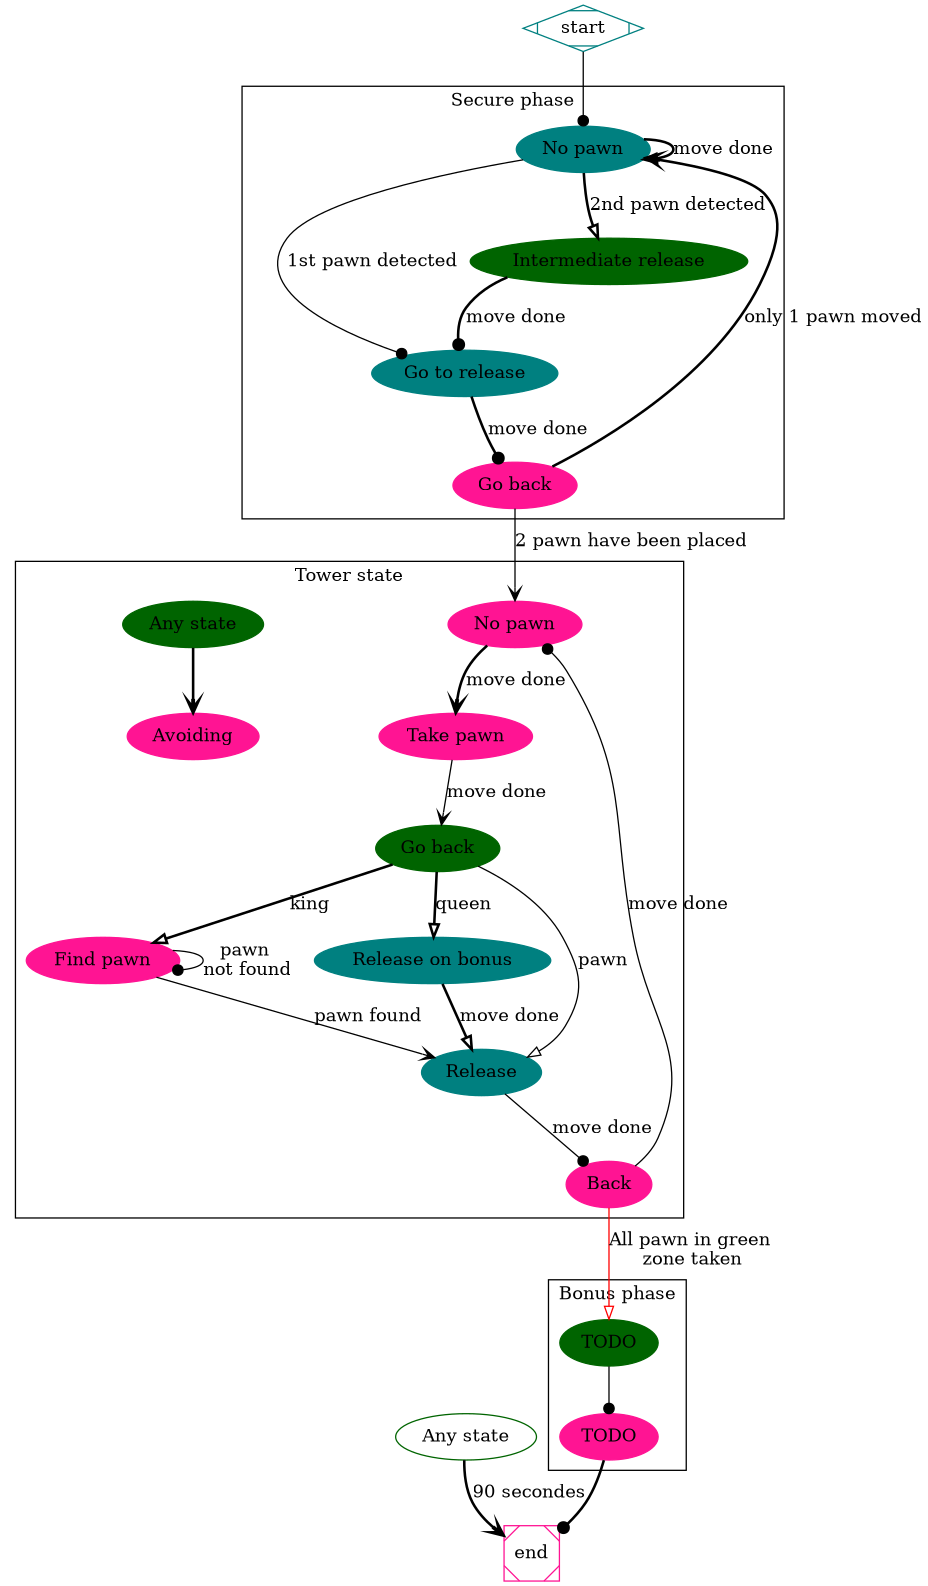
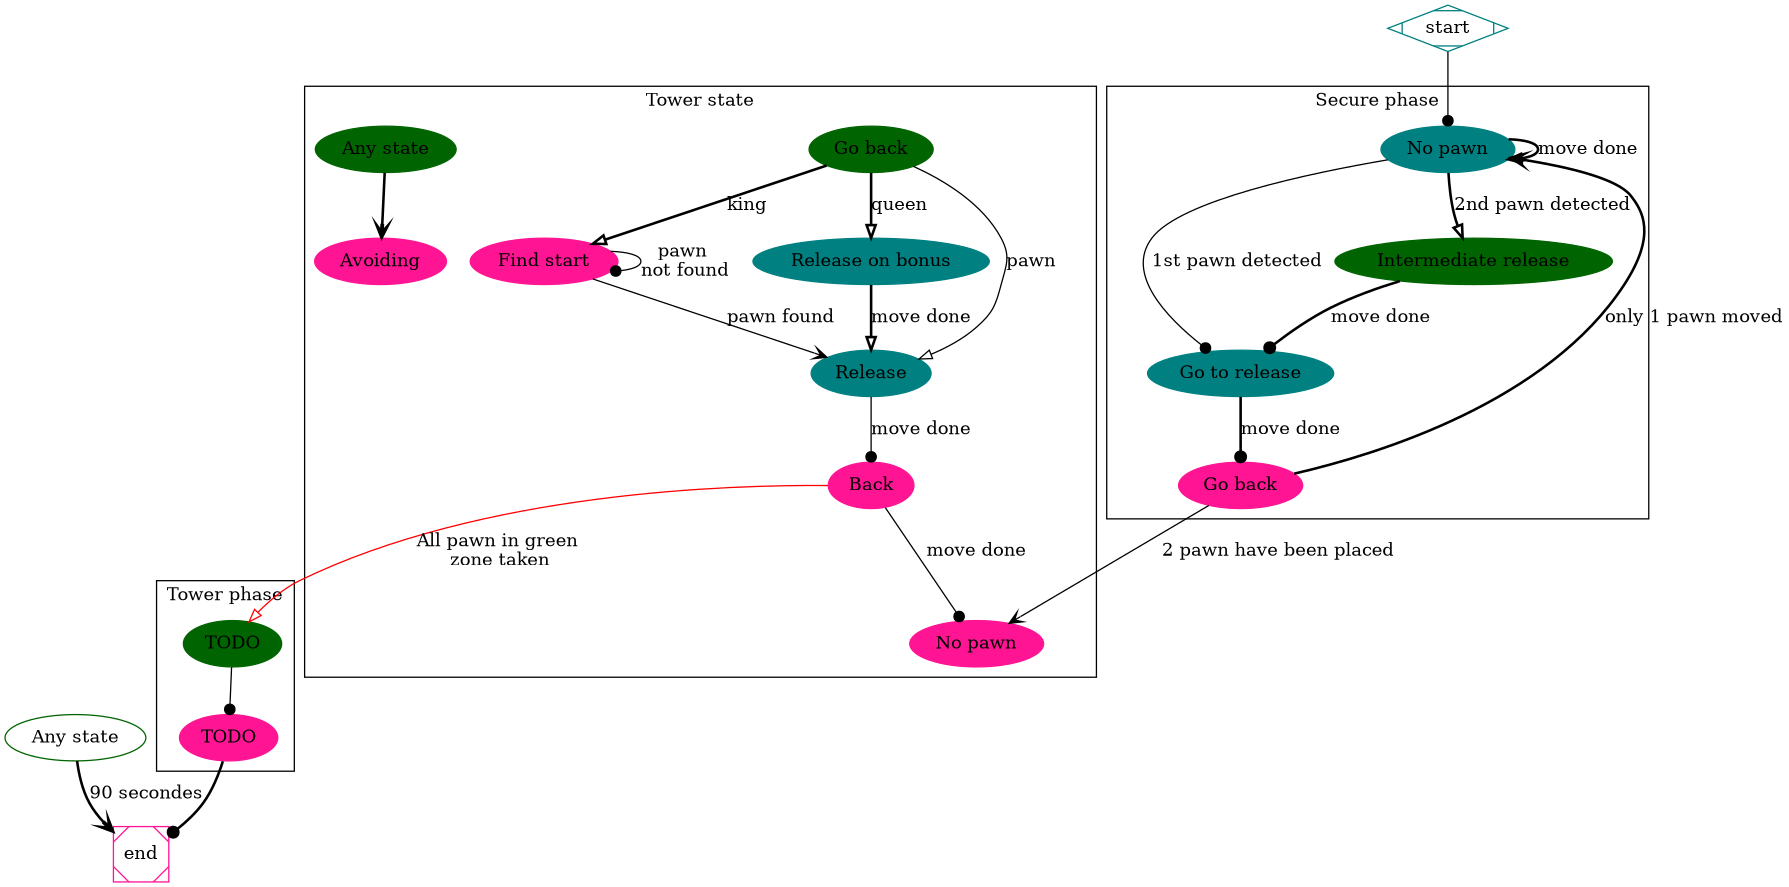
(456, 736) -> none
(103, 960) -> (544, 261)
(617, 1295) -> (225, 595)
